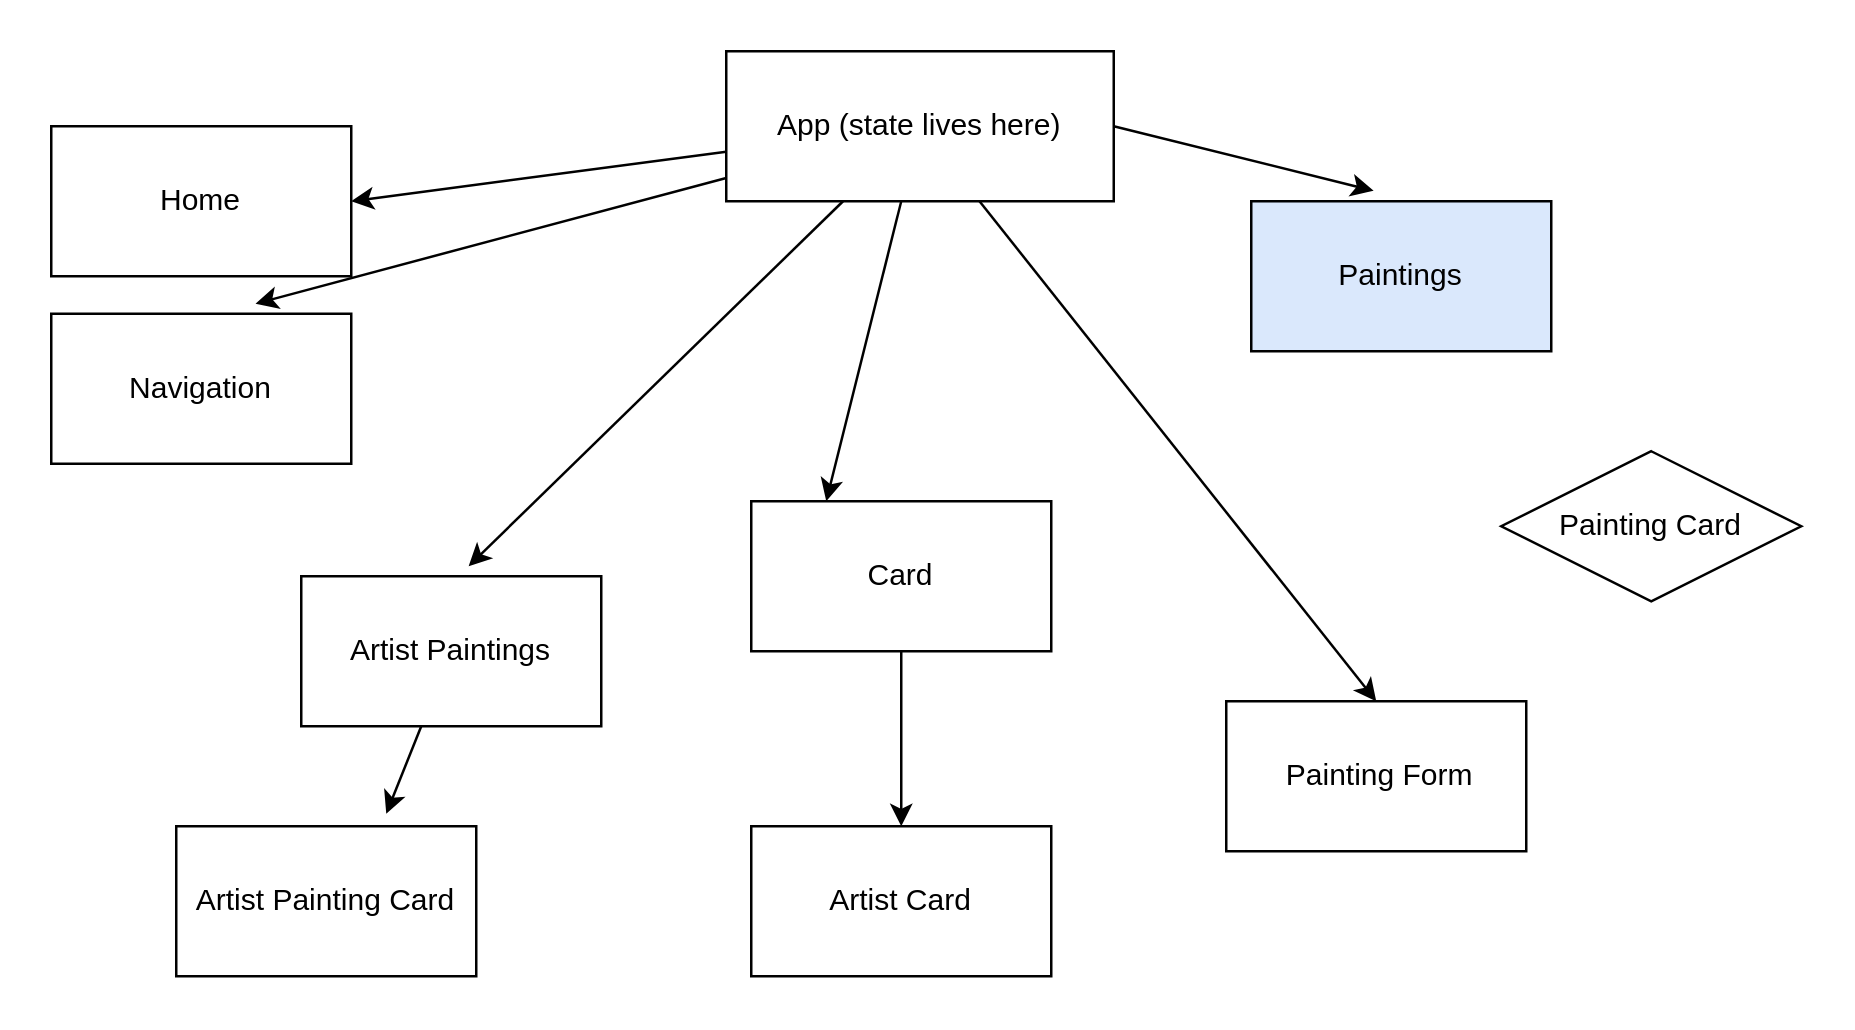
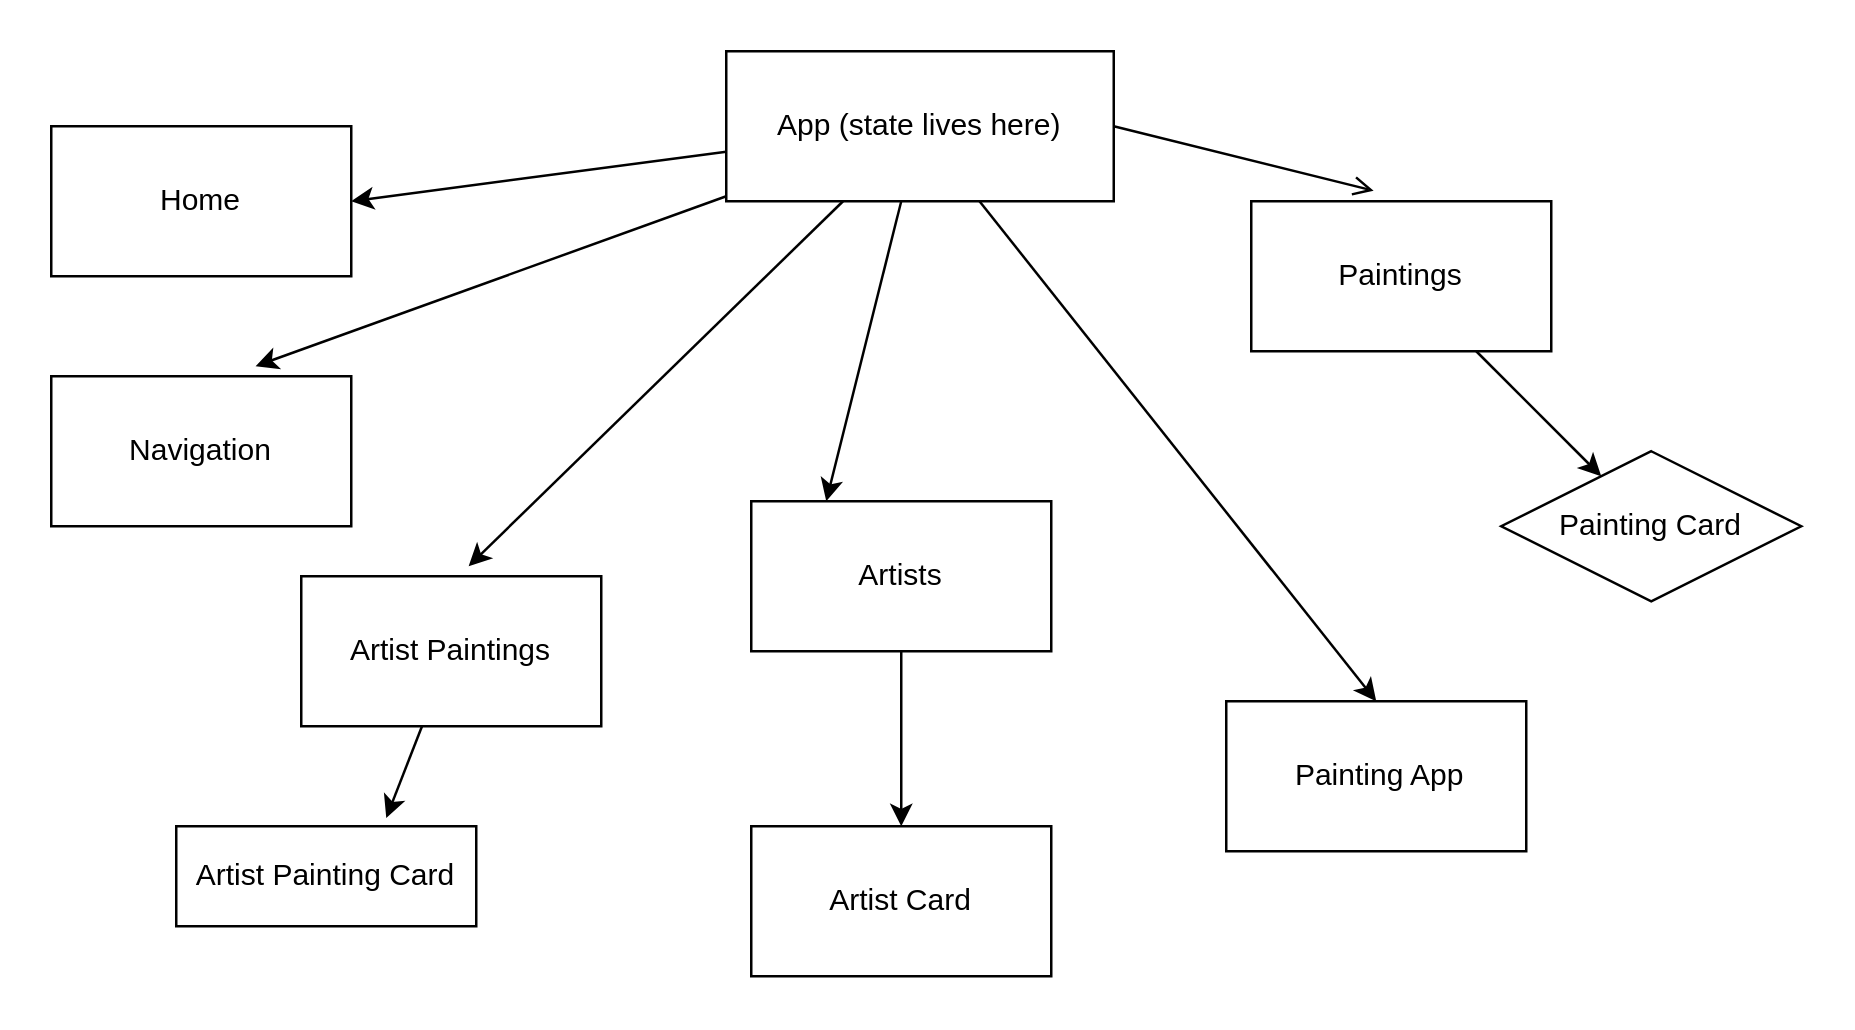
(1355, 186) -> (1359, 187)
(1401, 276) -> (1401, 276)
(201, 389) -> (201, 451)
none -> (1533, 408)
(901, 576) -> (901, 576)
(1376, 776) -> (1376, 776)
(326, 901) -> (326, 876)
